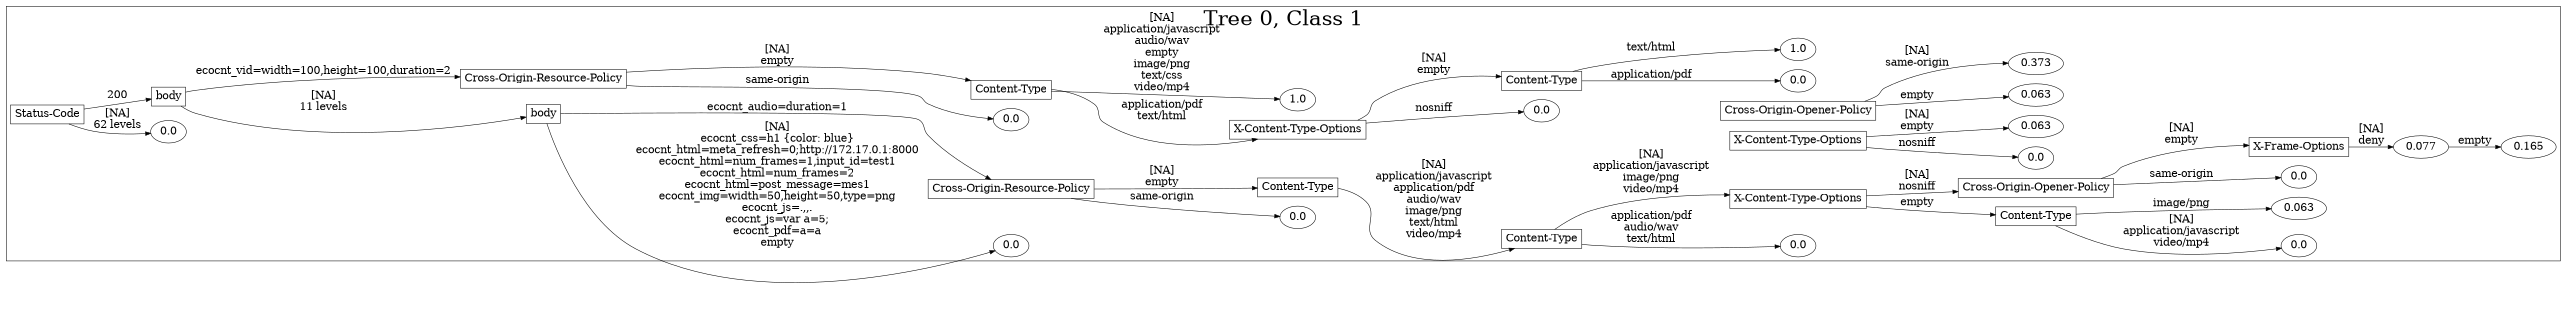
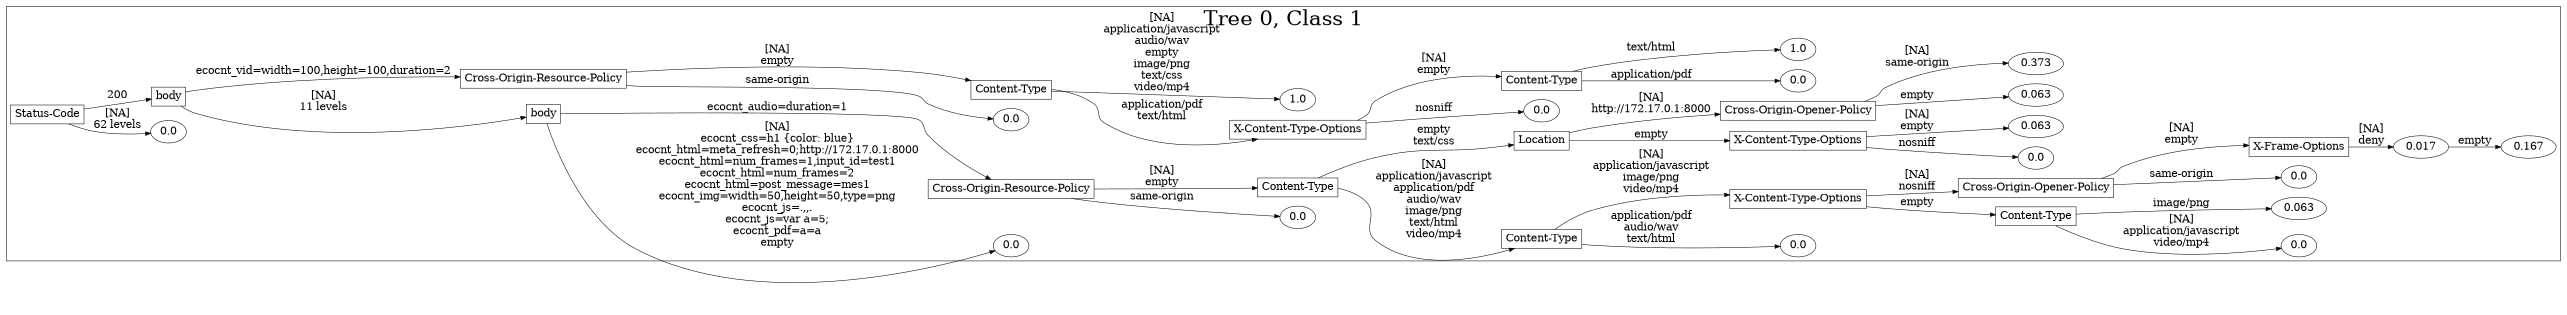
none -> (1542, 141)
(2421, 147) -> (2421, 147)
(2529, 147) -> (2529, 147)
